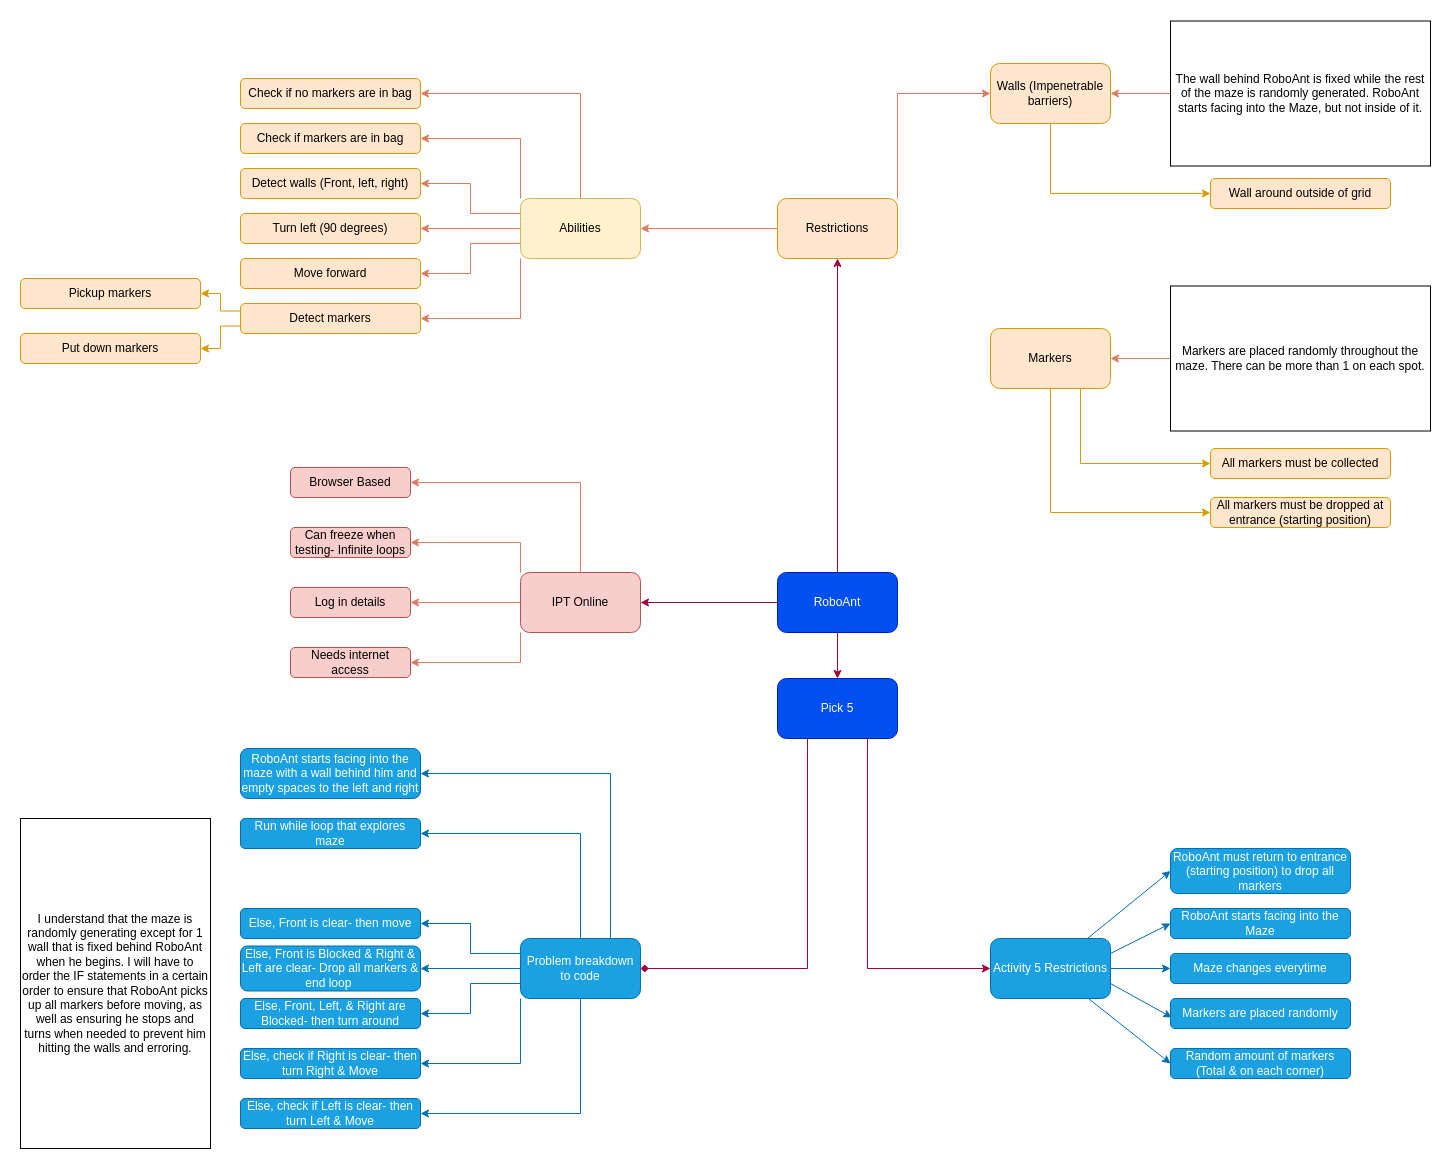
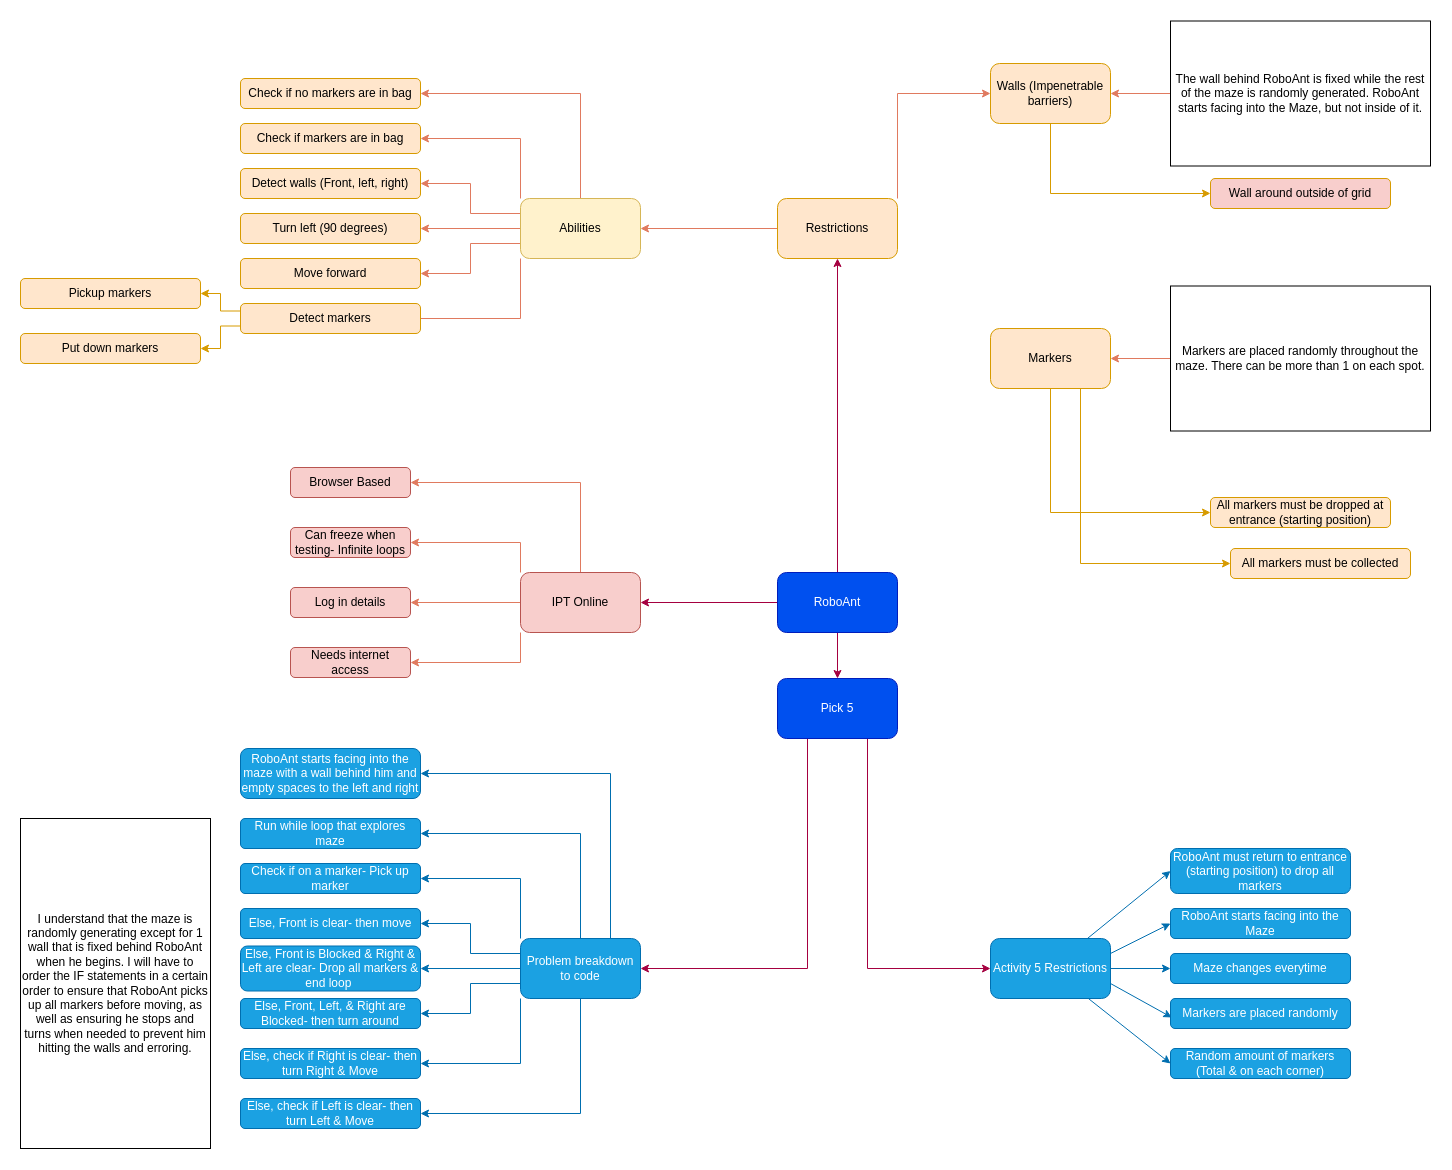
(1301, 194) -> (1301, 194)
(428, 319) -> (426, 319)
(1301, 464) -> (1321, 564)
none -> (331, 879)
none -> (504, 879)
(649, 969) -> (648, 969)
